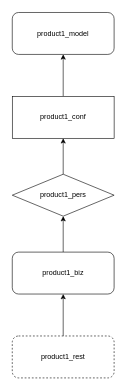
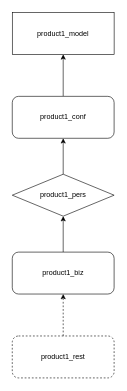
(63, 33) -> (63, 33)
(63, 117) -> (63, 117)
(63, 317) -> (63, 317)
